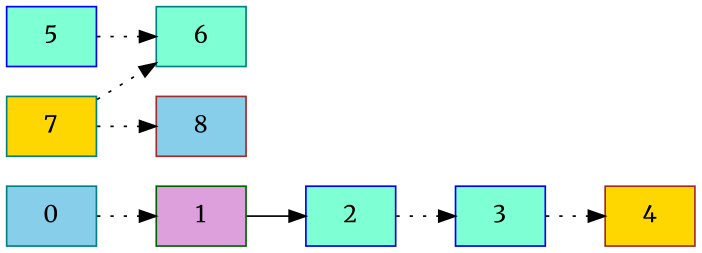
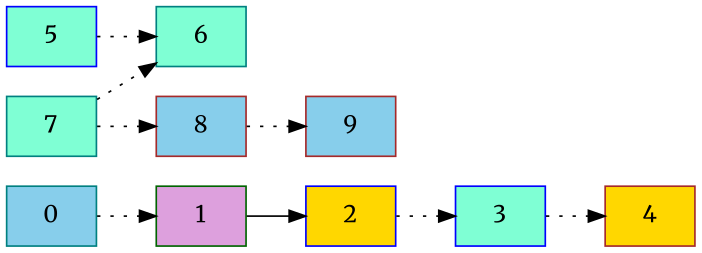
(52, 126) -> (52, 126)
none -> (351, 126)
(351, 216) -> (351, 216)
